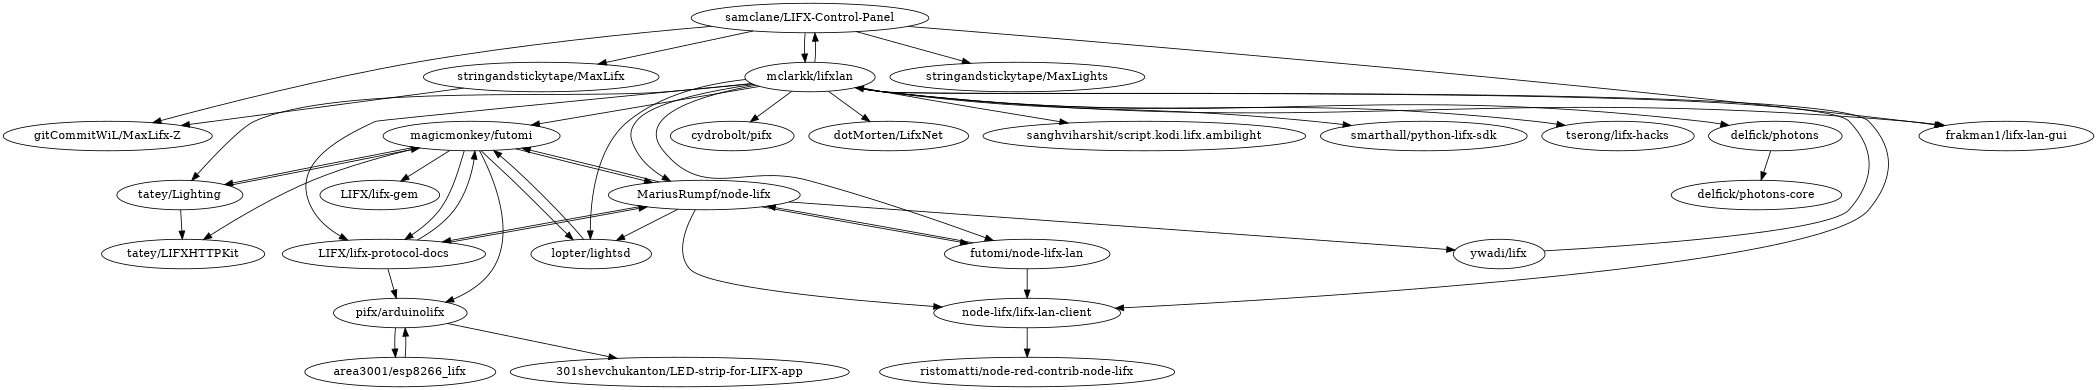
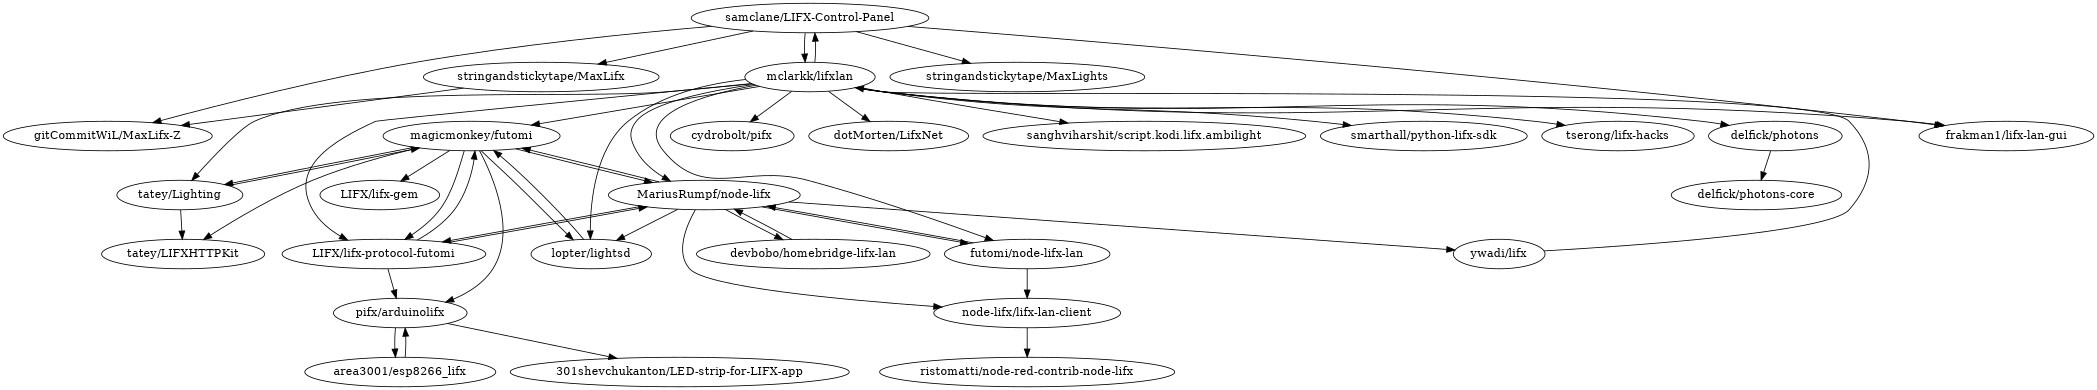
(1877, 131) -> none
(384, 254) -> (384, 254)
none -> (813, 254)
